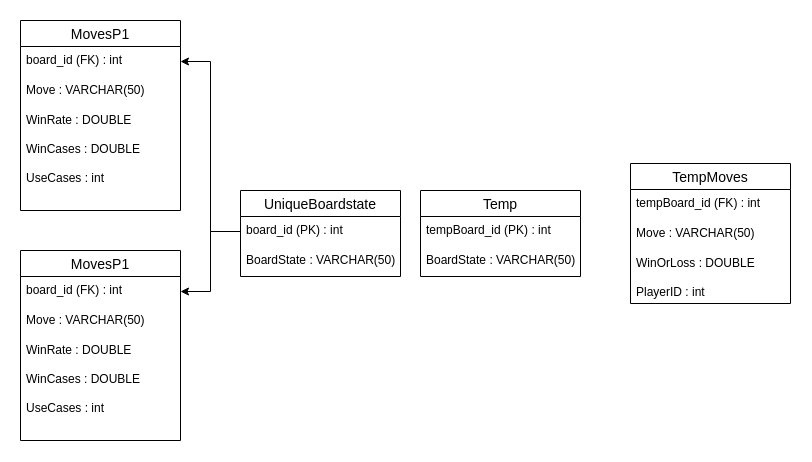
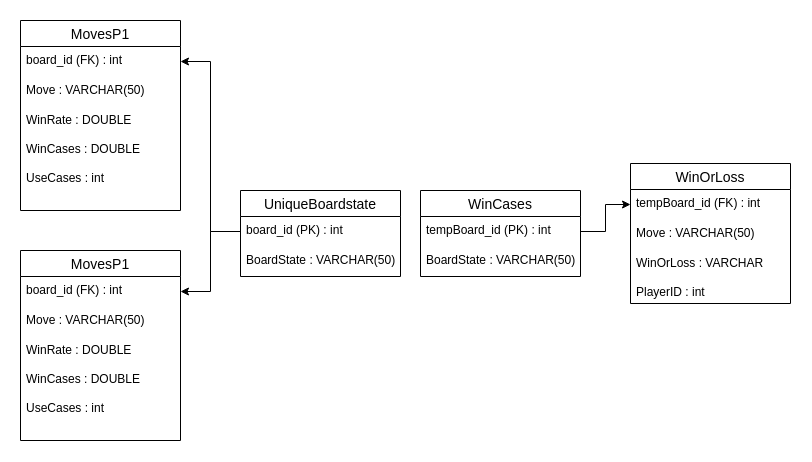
(710, 177) -> (710, 177)
(500, 204) -> (500, 204)
none -> (606, 222)
(691, 271) -> (694, 271)
